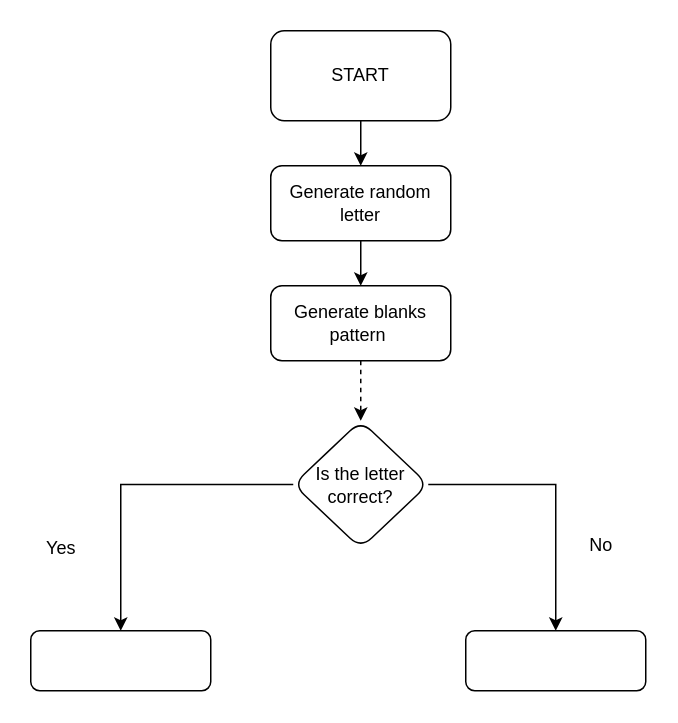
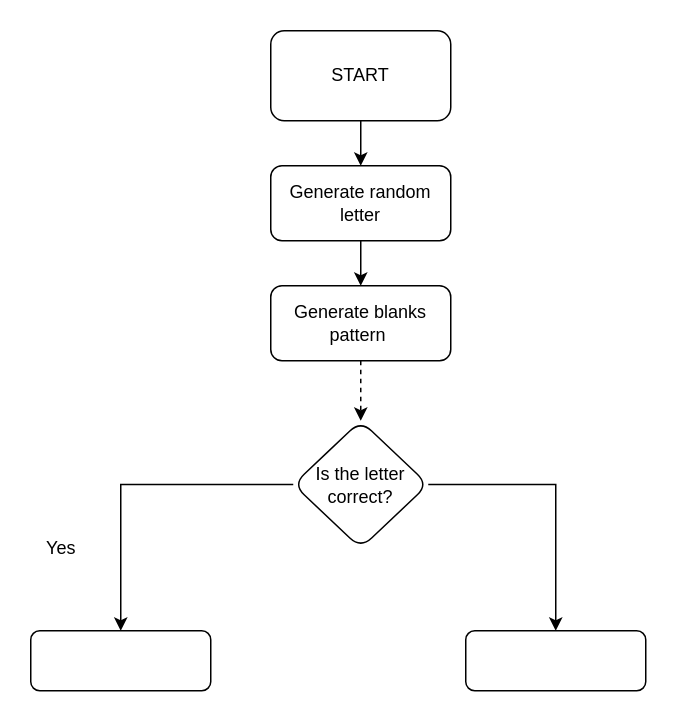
(601, 545) -> none
